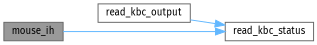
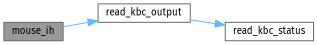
(139, 32) -> (76, 25)
